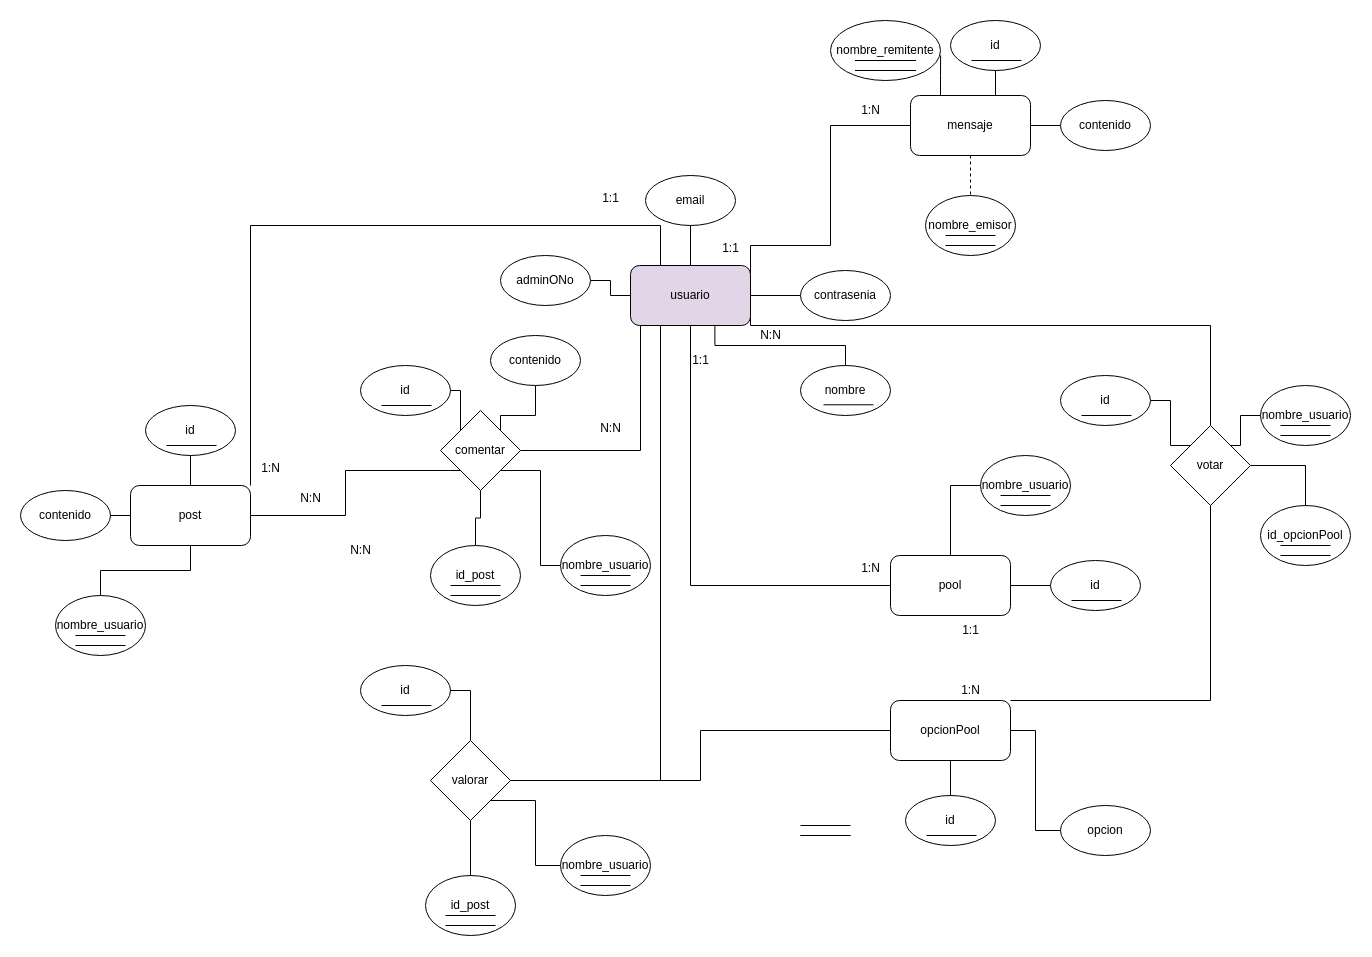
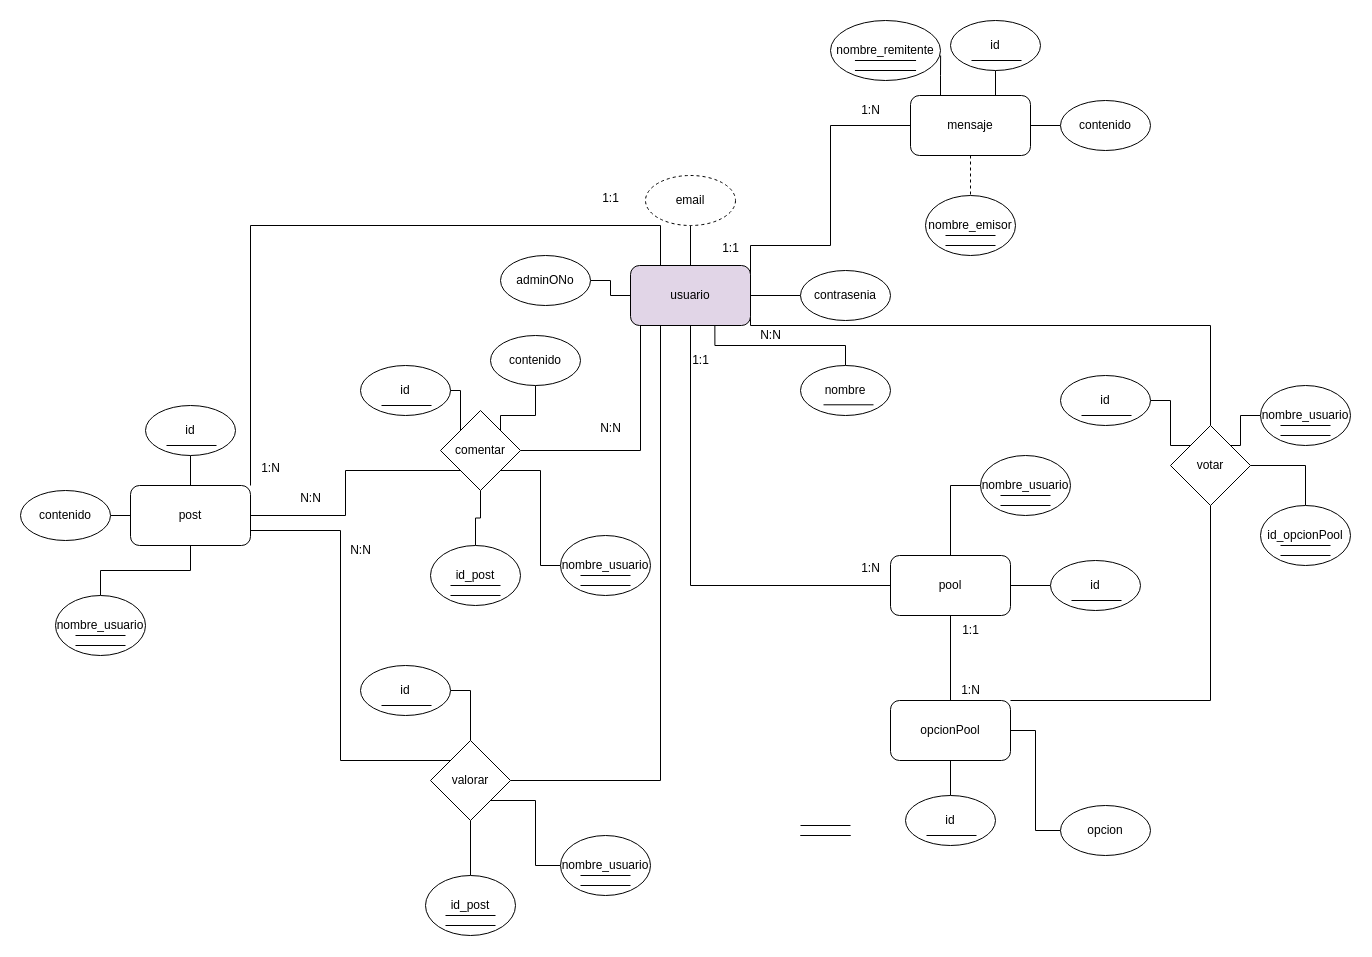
(691, 201) -> (691, 201)
none -> (341, 656)
(752, 731) -> (951, 659)
